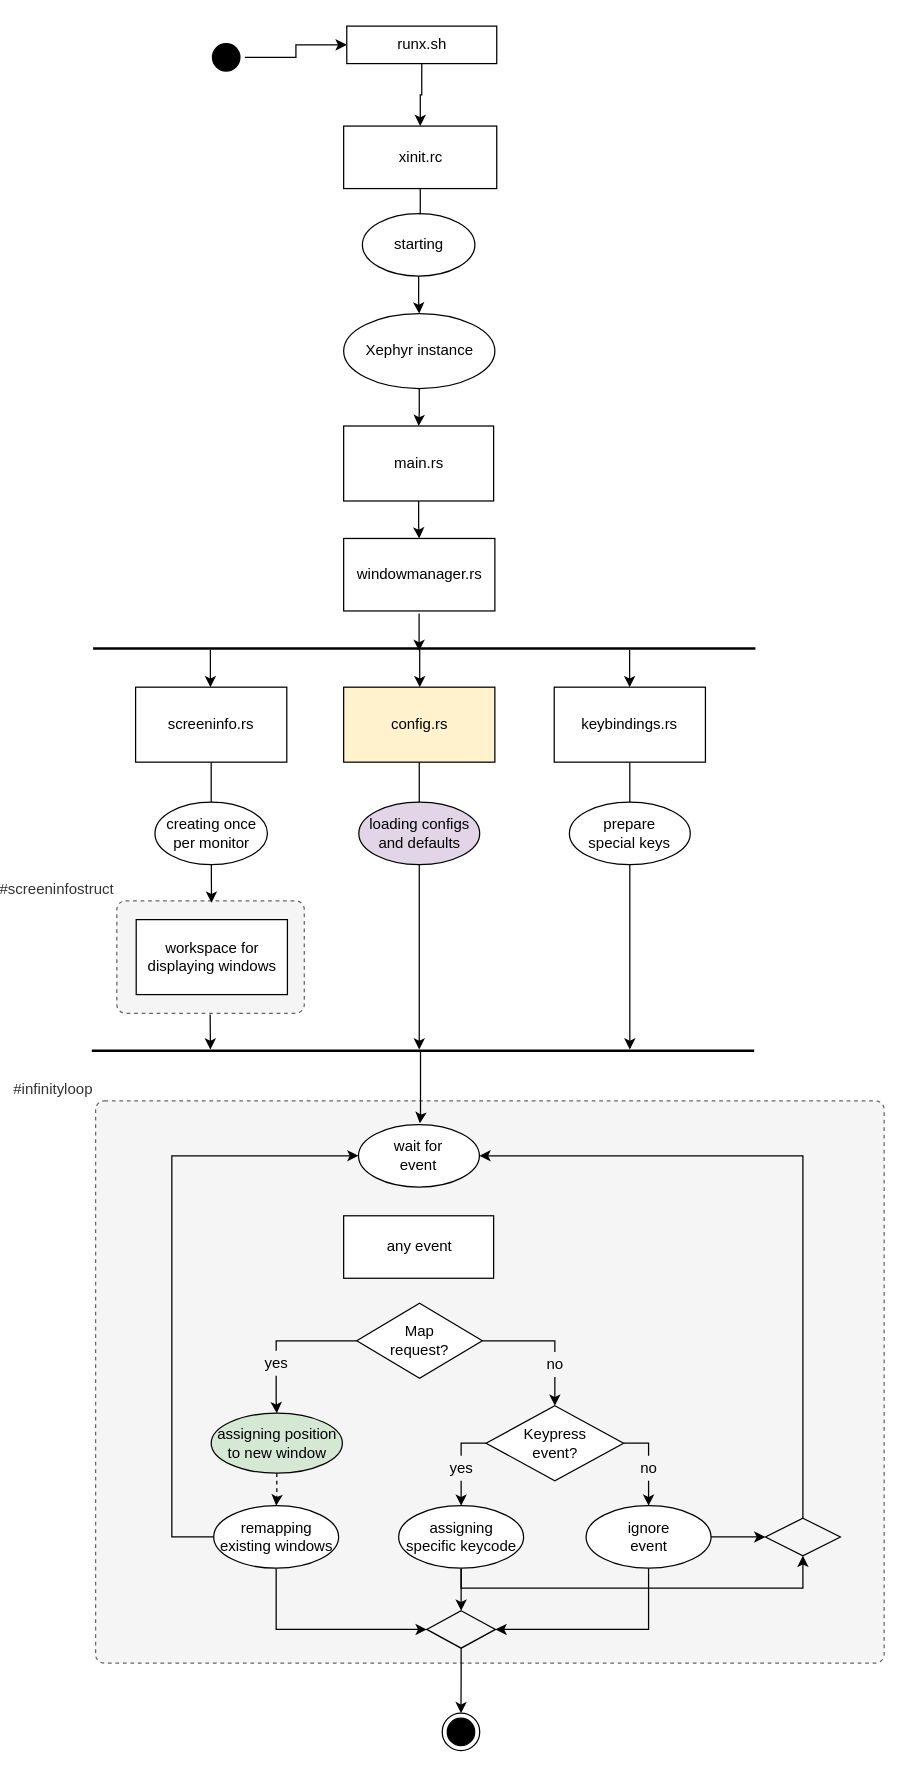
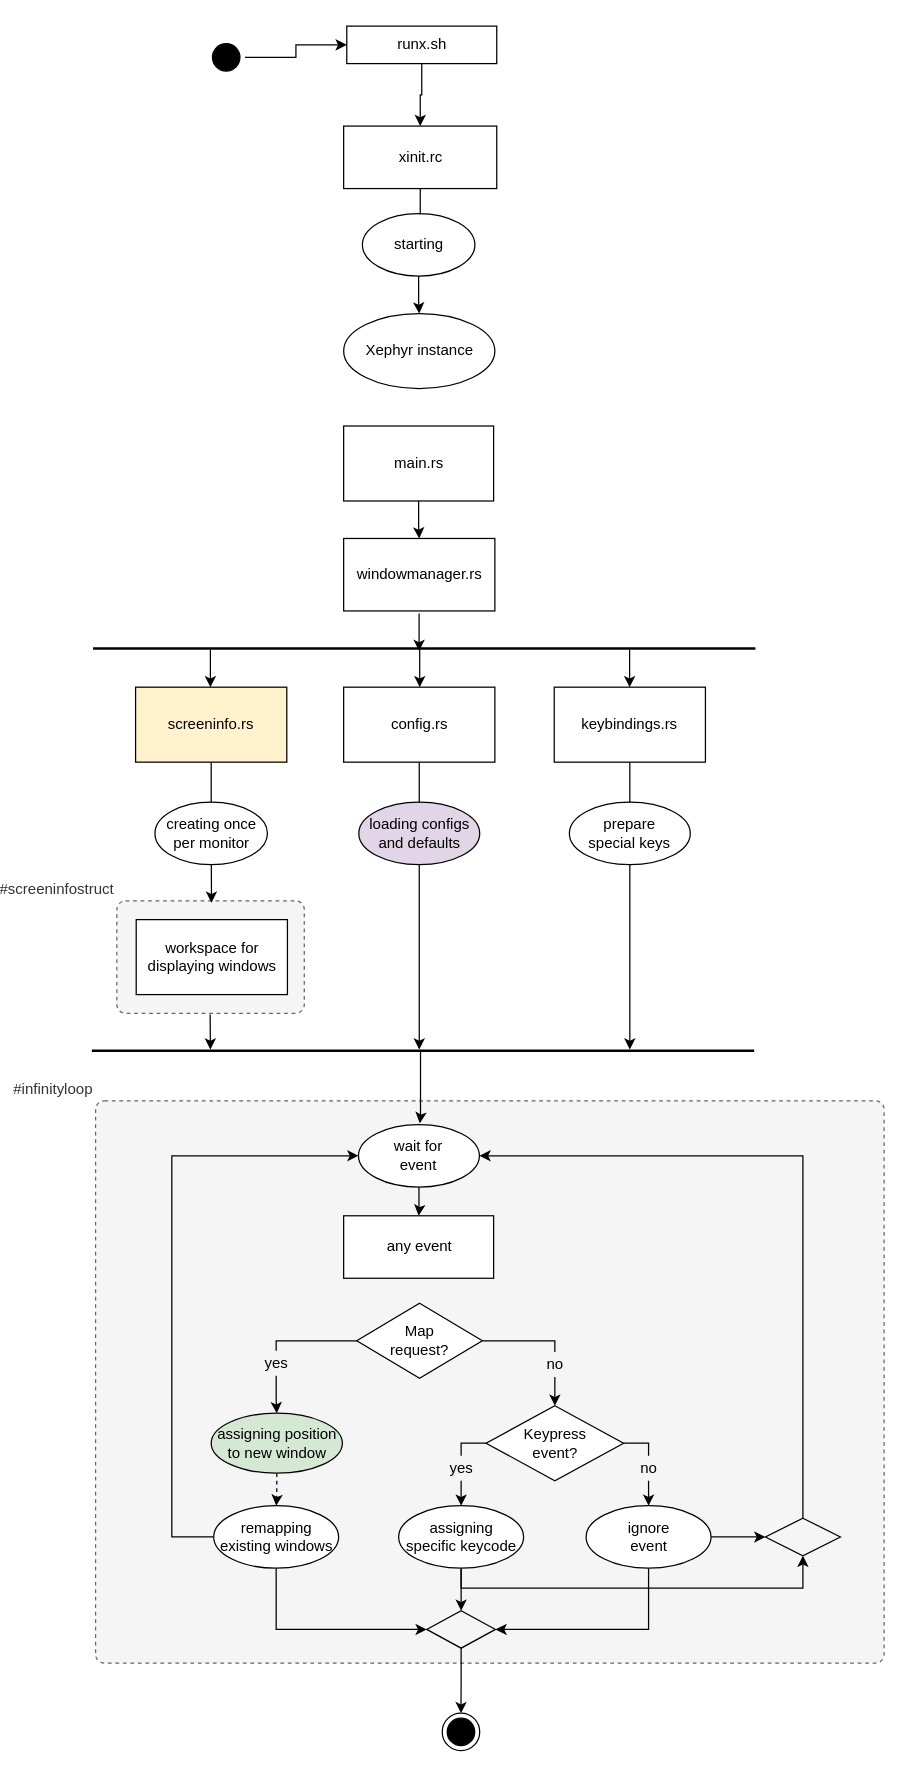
(419, 402) -> none
(211, 724) -> (211, 724)
(419, 724) -> (419, 724)
none -> (419, 1201)
